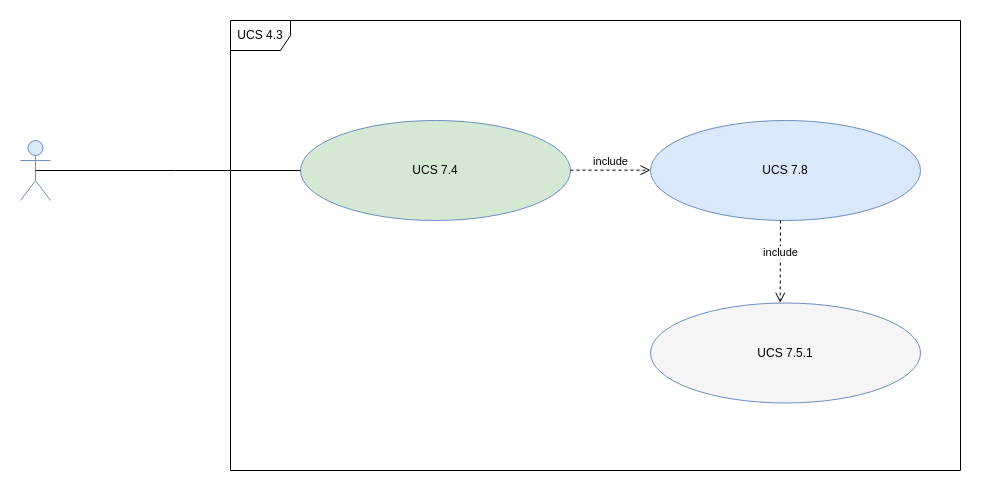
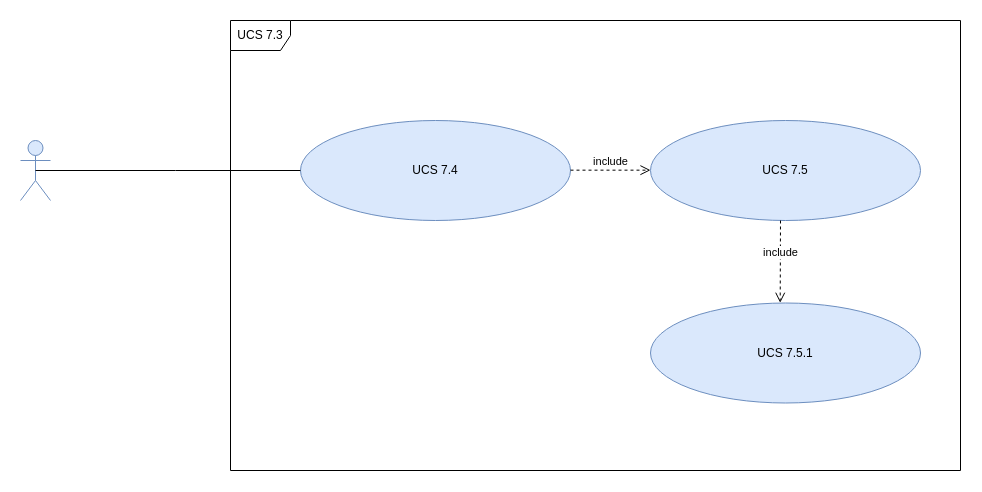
(261, 36) -> (261, 36)
(436, 171) -> (436, 171)
(786, 171) -> (786, 171)
(786, 353) -> (786, 353)
